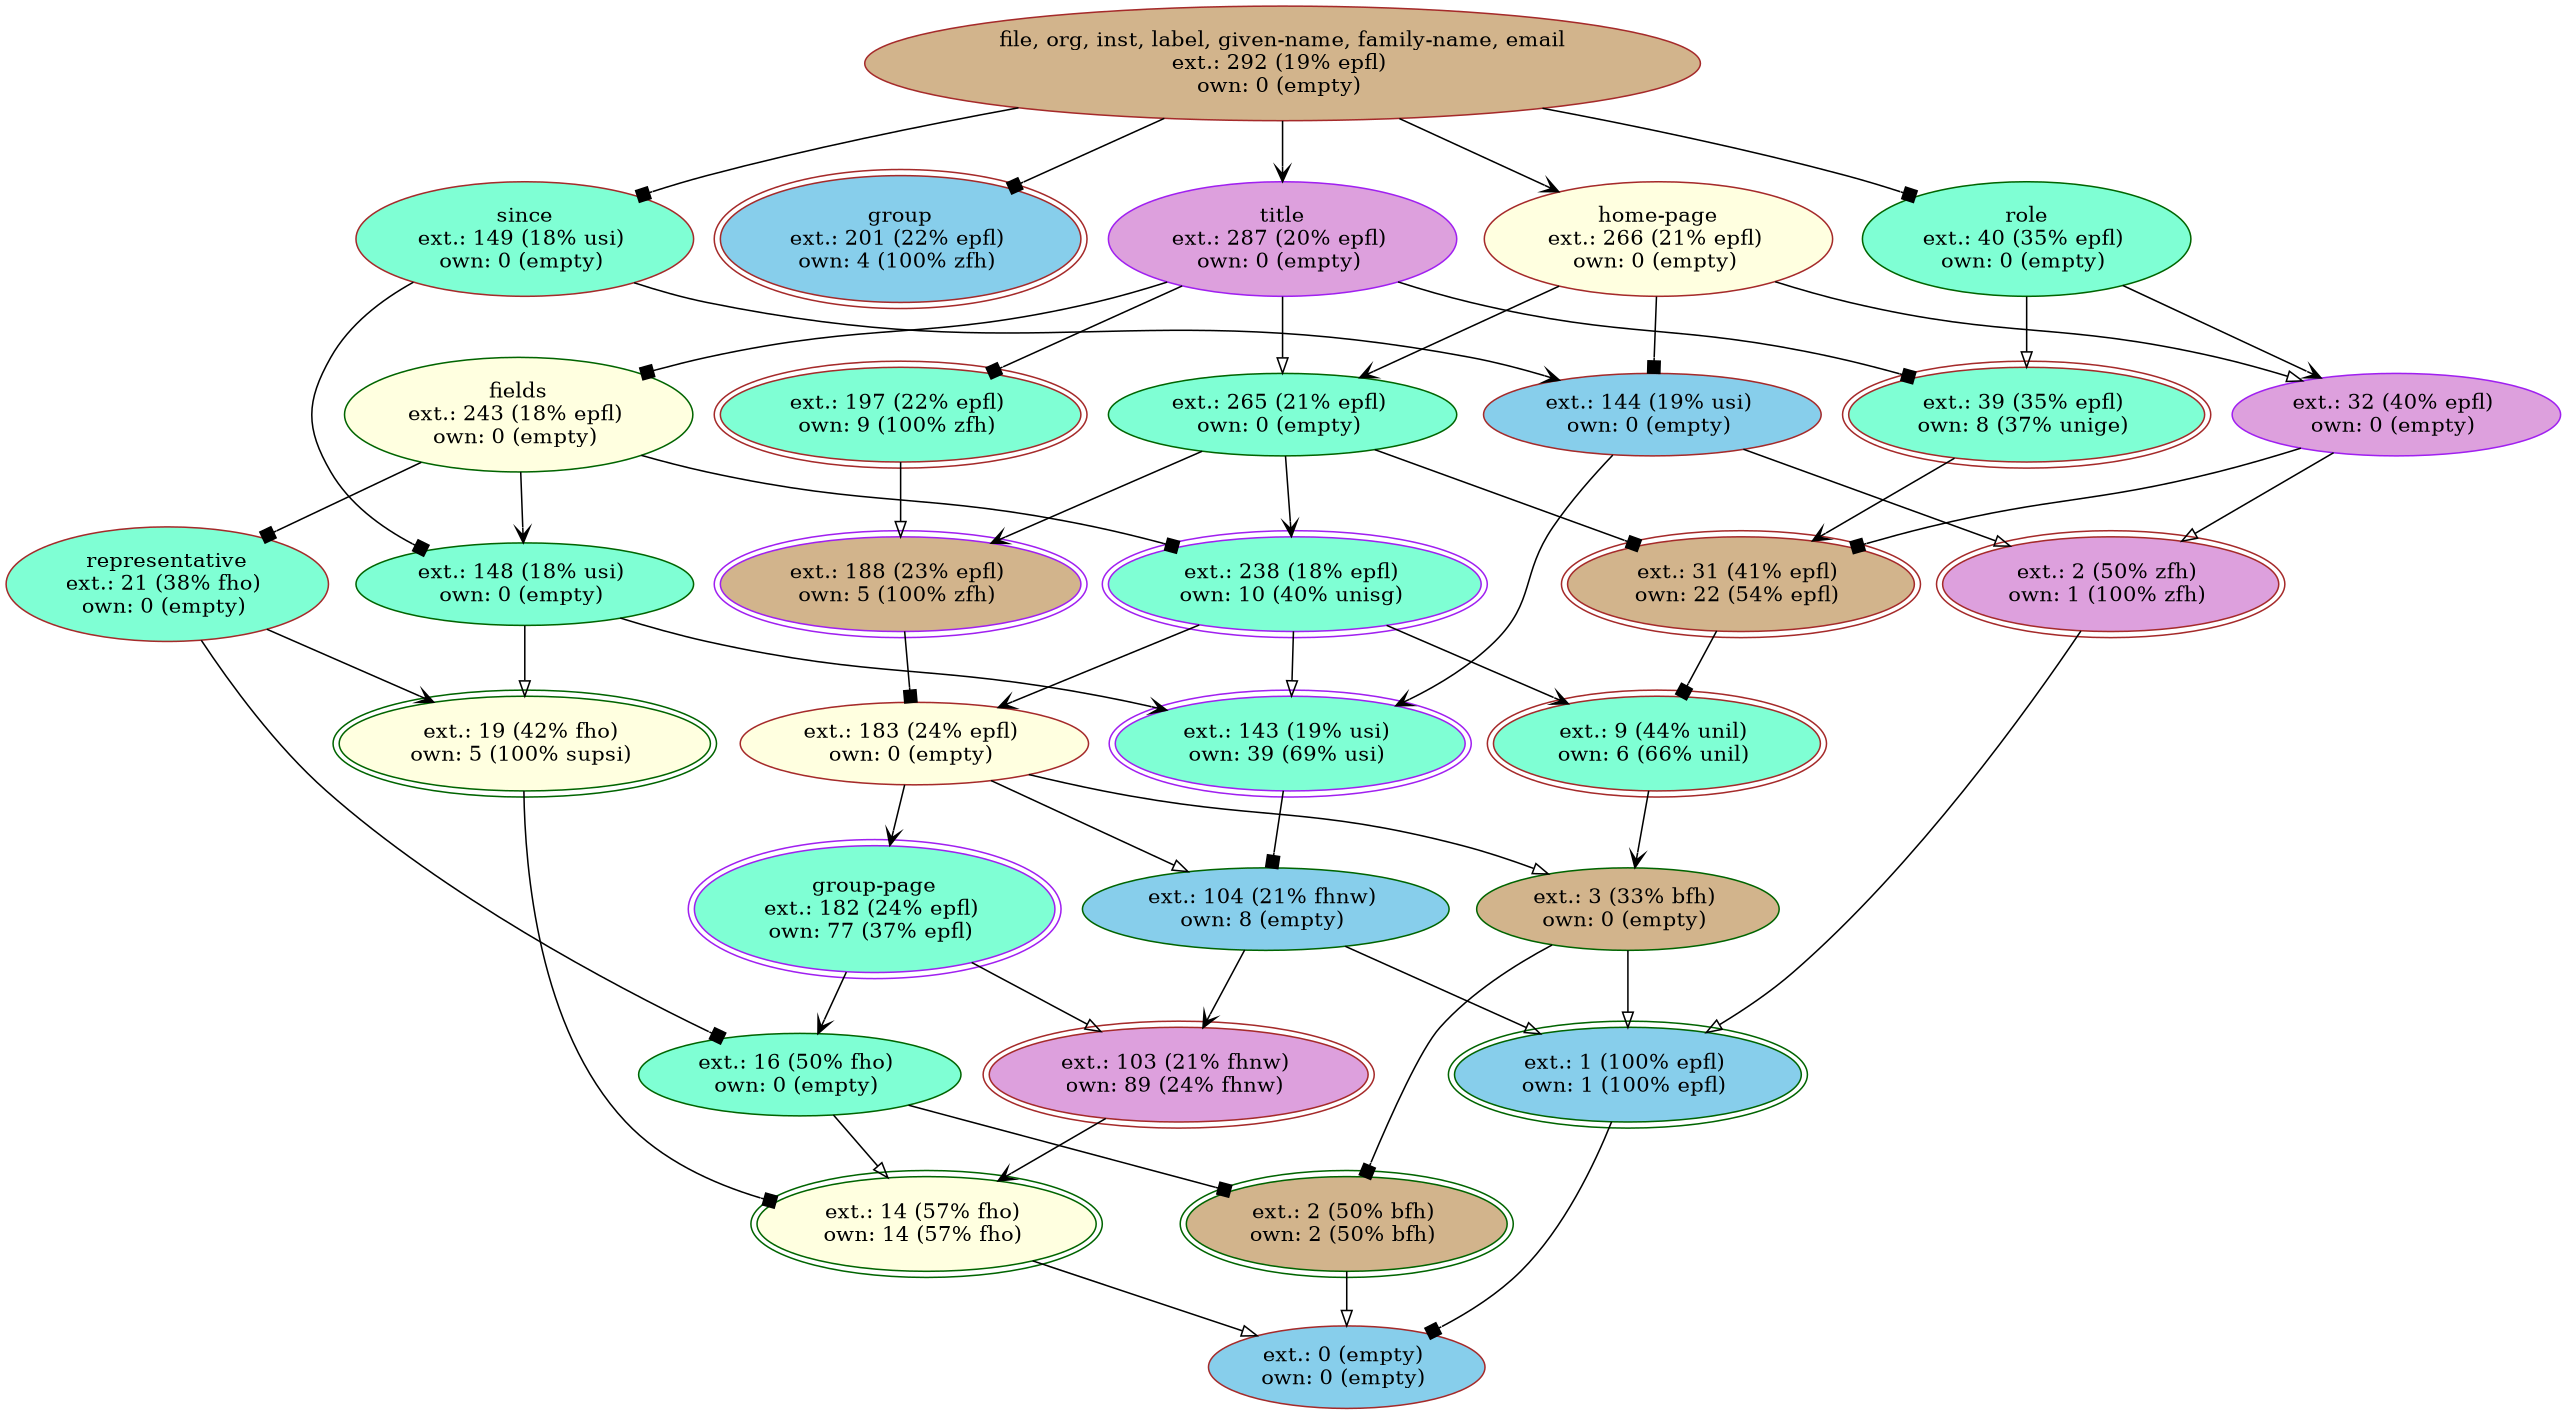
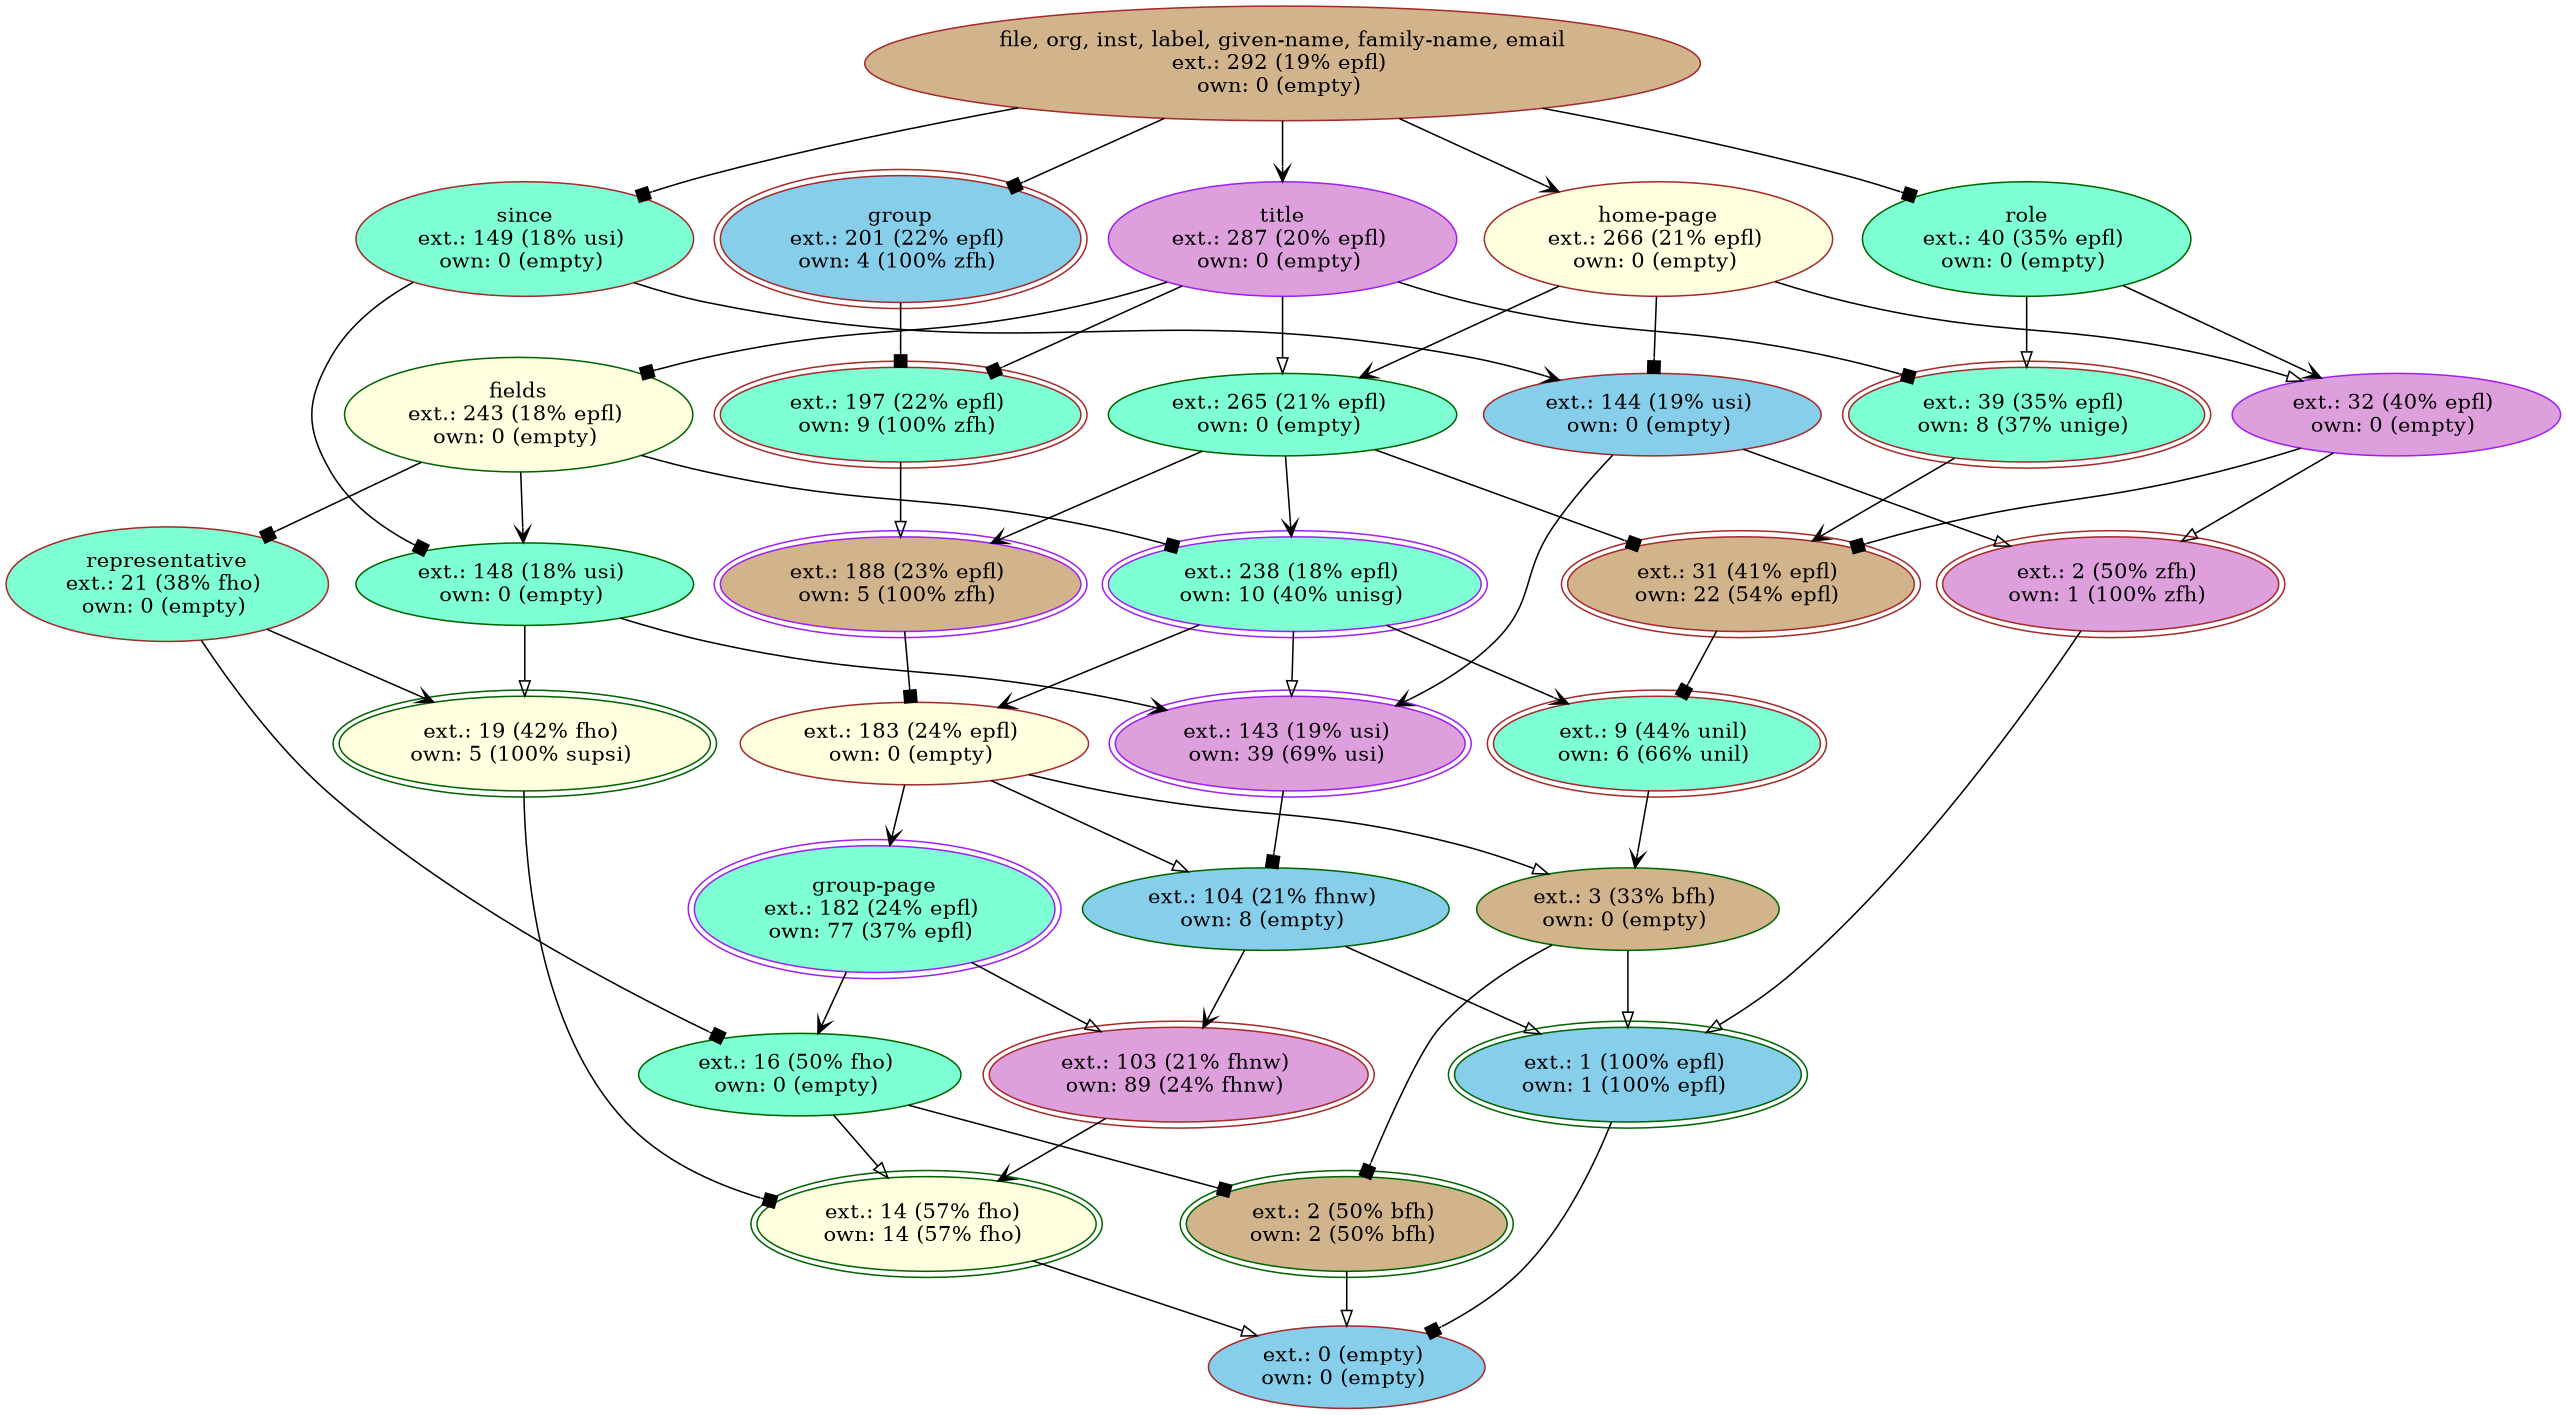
none -> (901, 319)
(1290, 744) -> (1290, 744)
